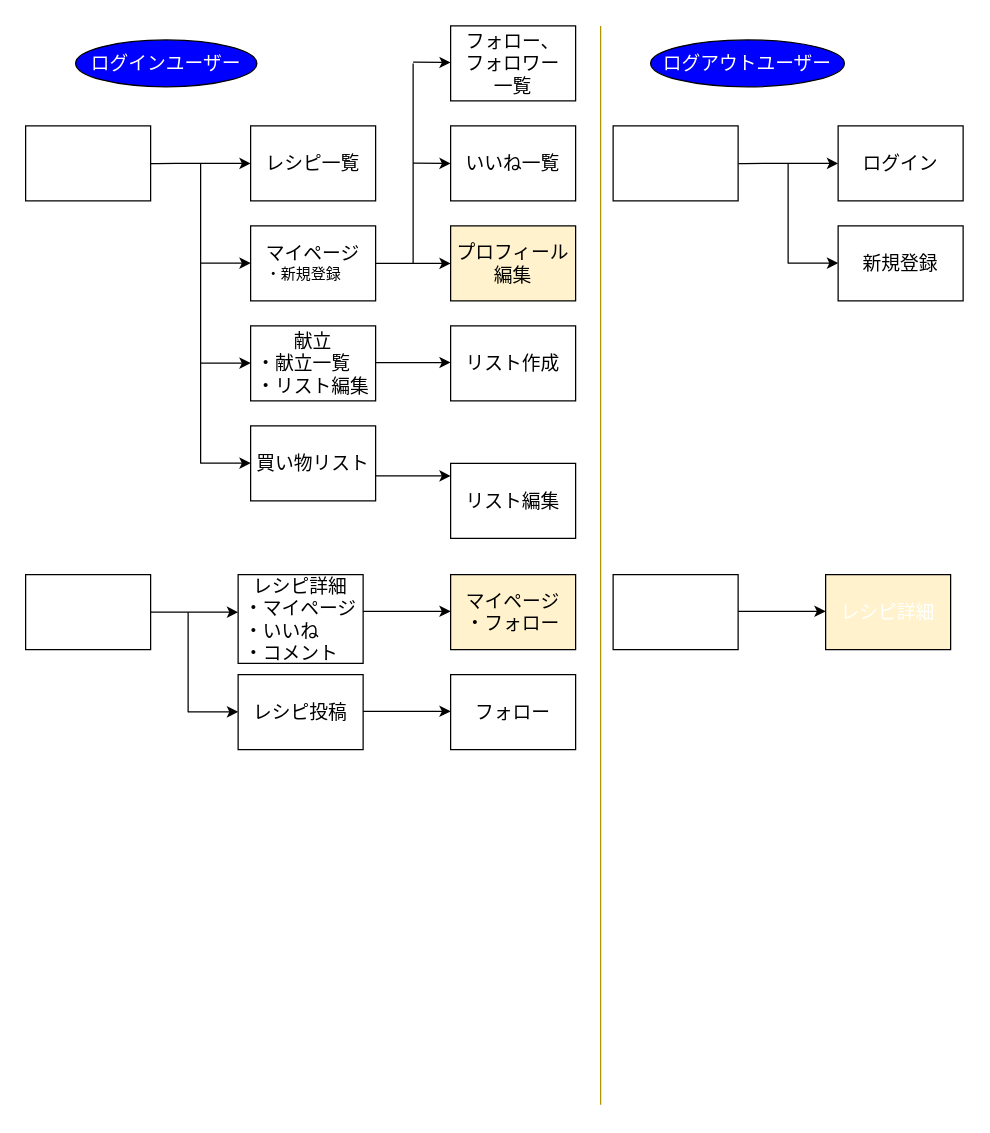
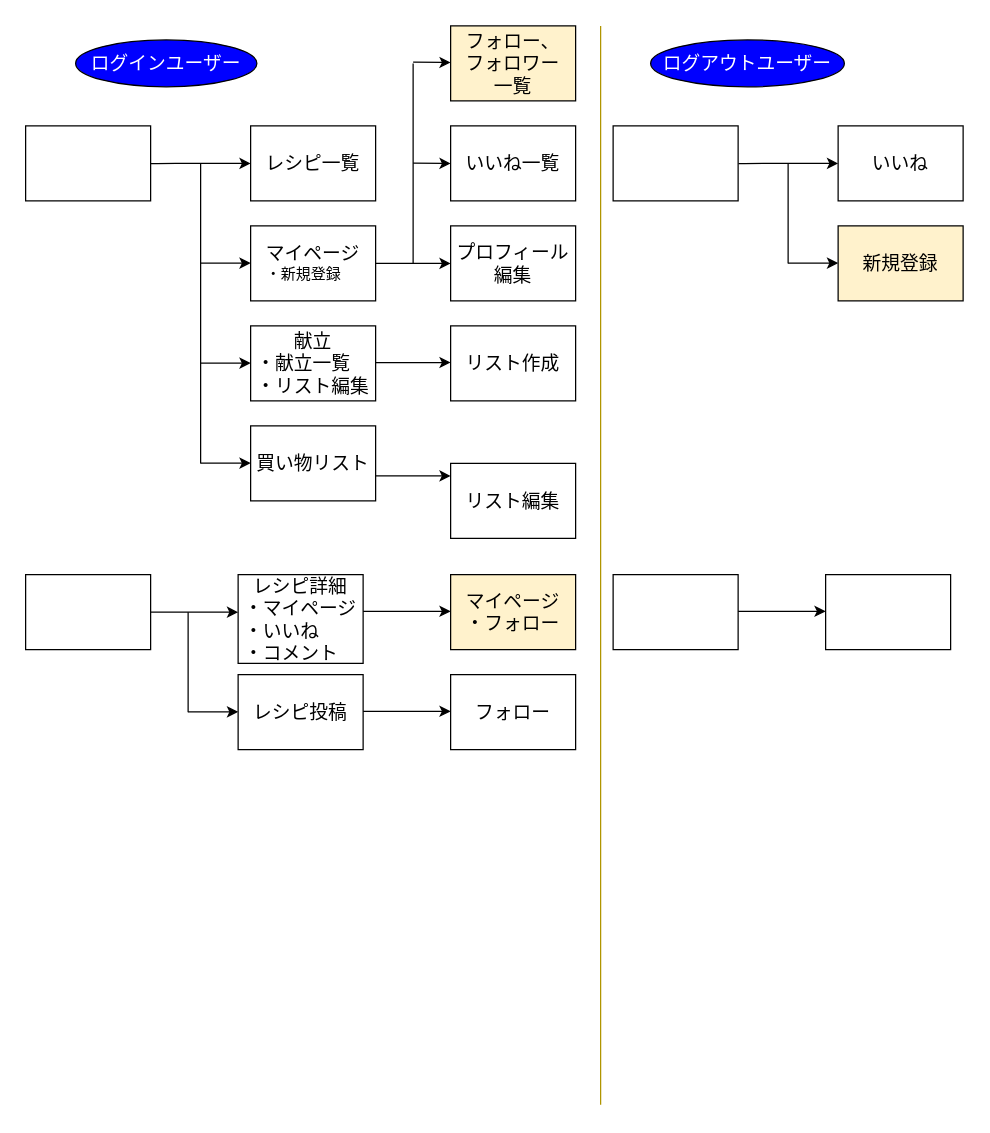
(513, 63) -> (513, 63)
(901, 163) -> (901, 163)
(513, 263) -> (513, 263)
(901, 263) -> (901, 263)
(888, 612) -> (888, 612)
